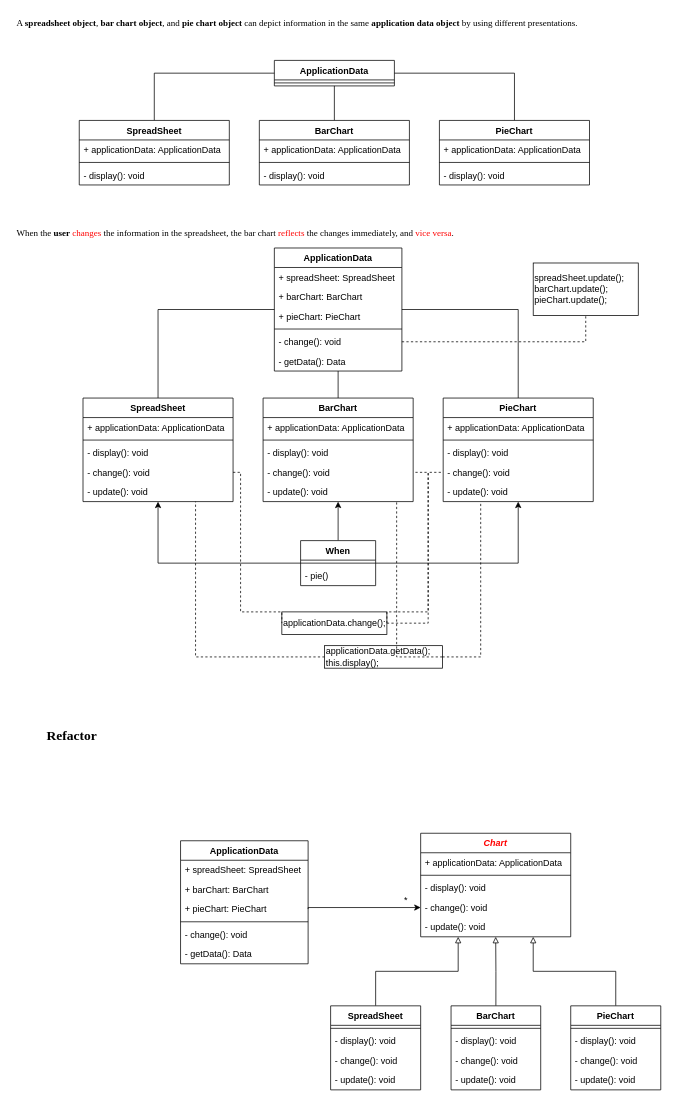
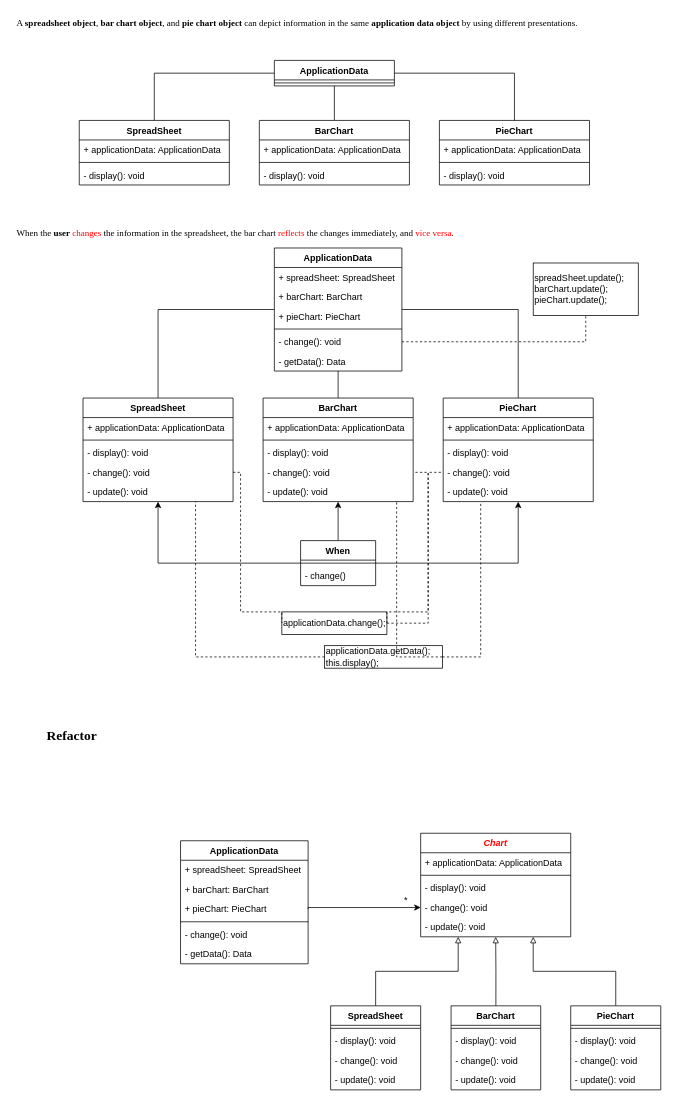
(320, 576) -> (329, 576)
